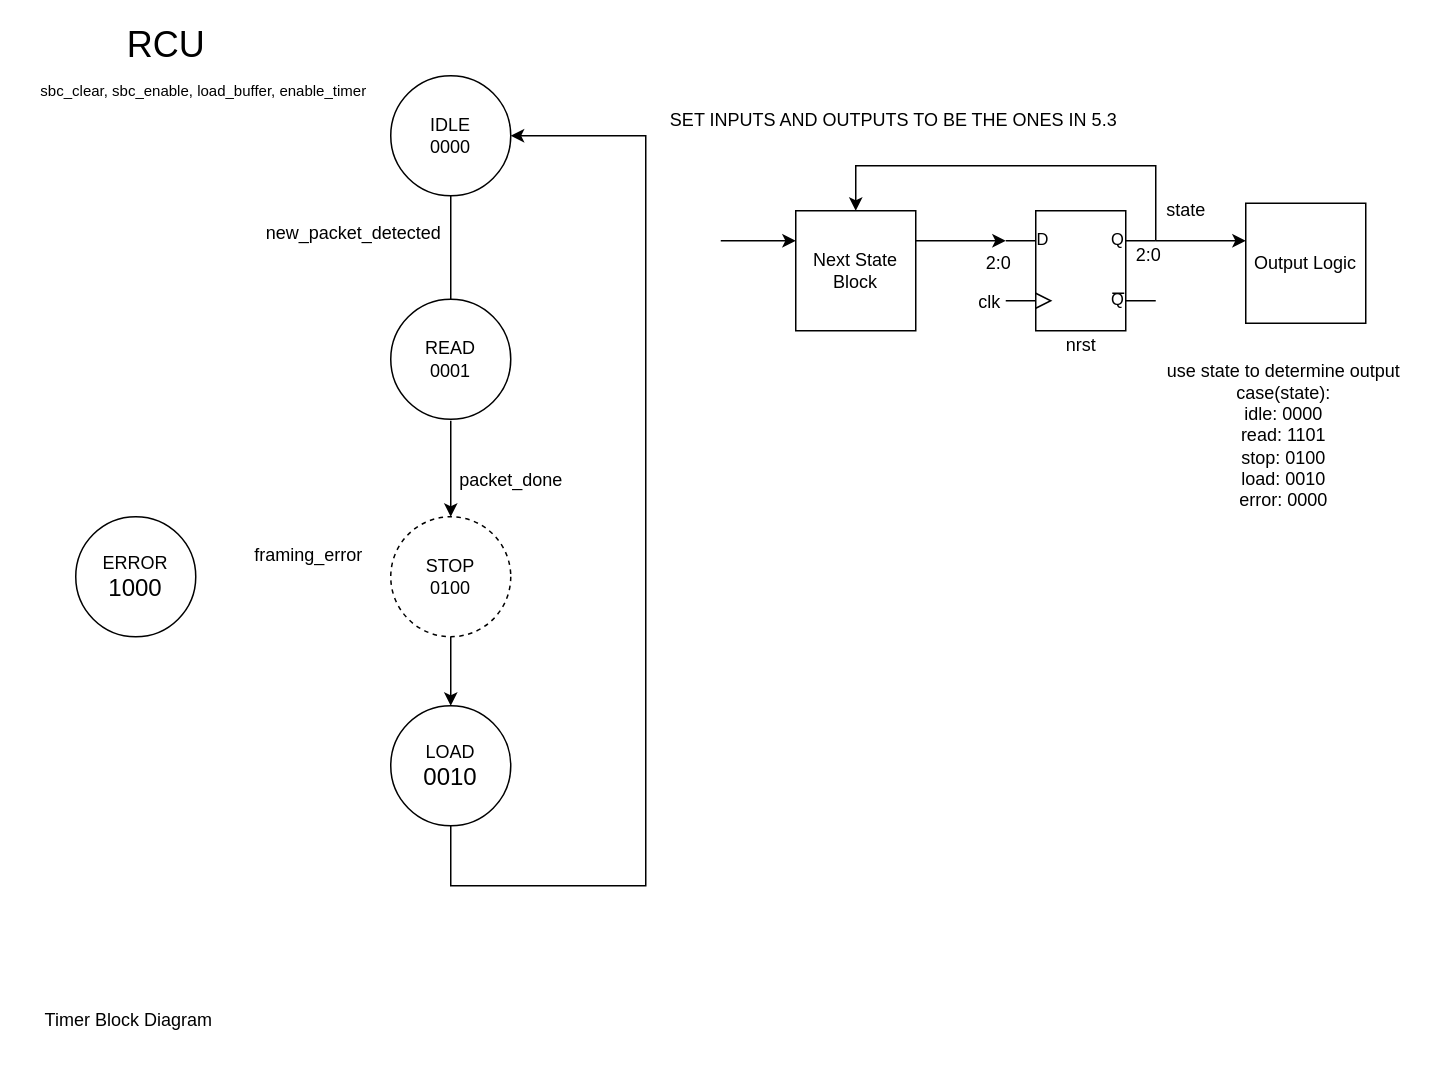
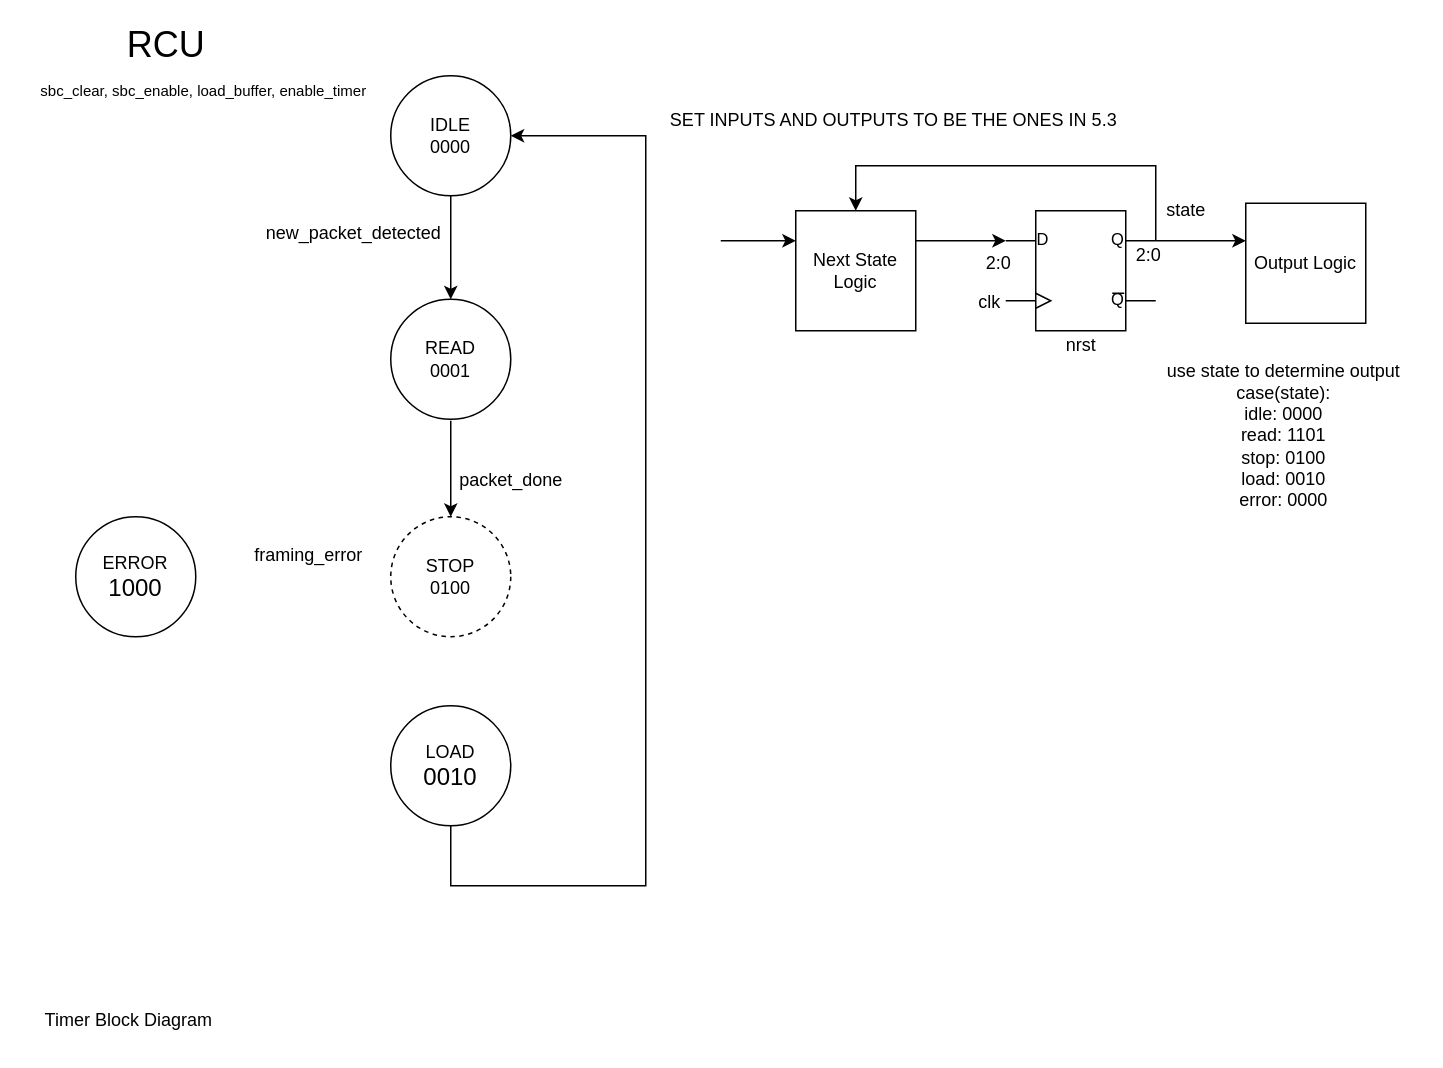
(856, 271) -> (856, 271)
(451, 292) -> (451, 288)
(451, 666) -> none
